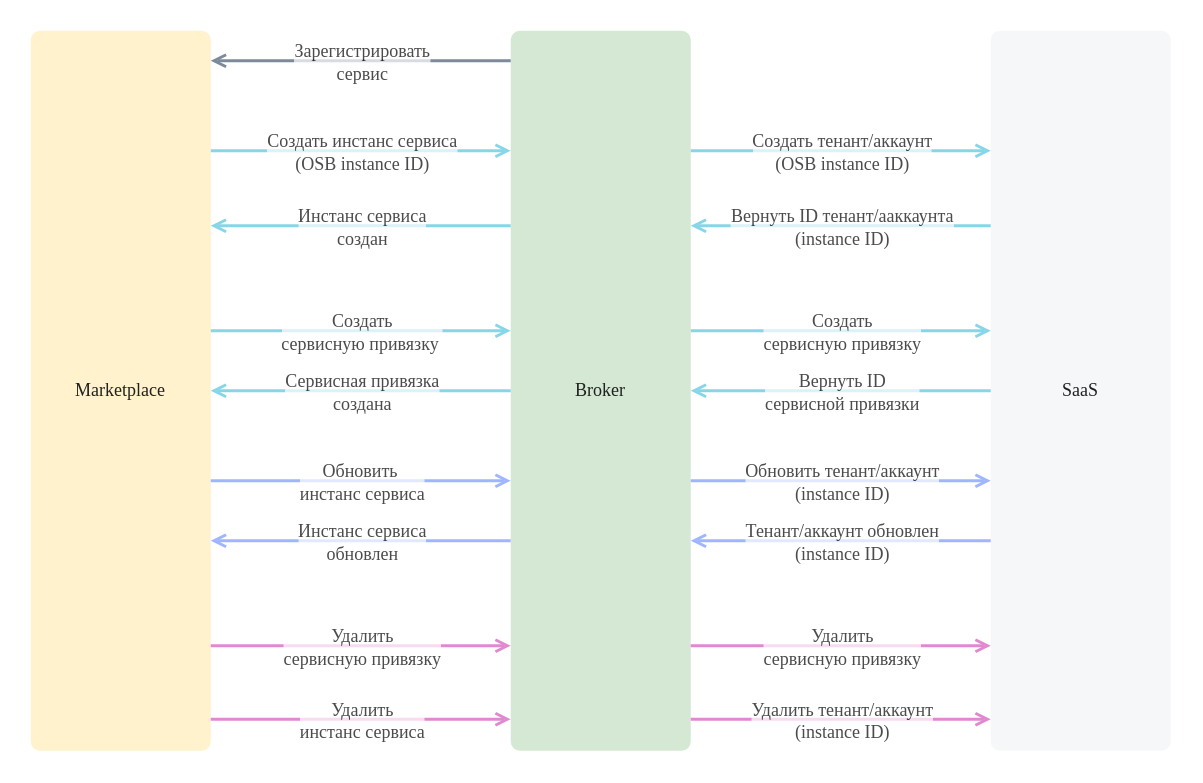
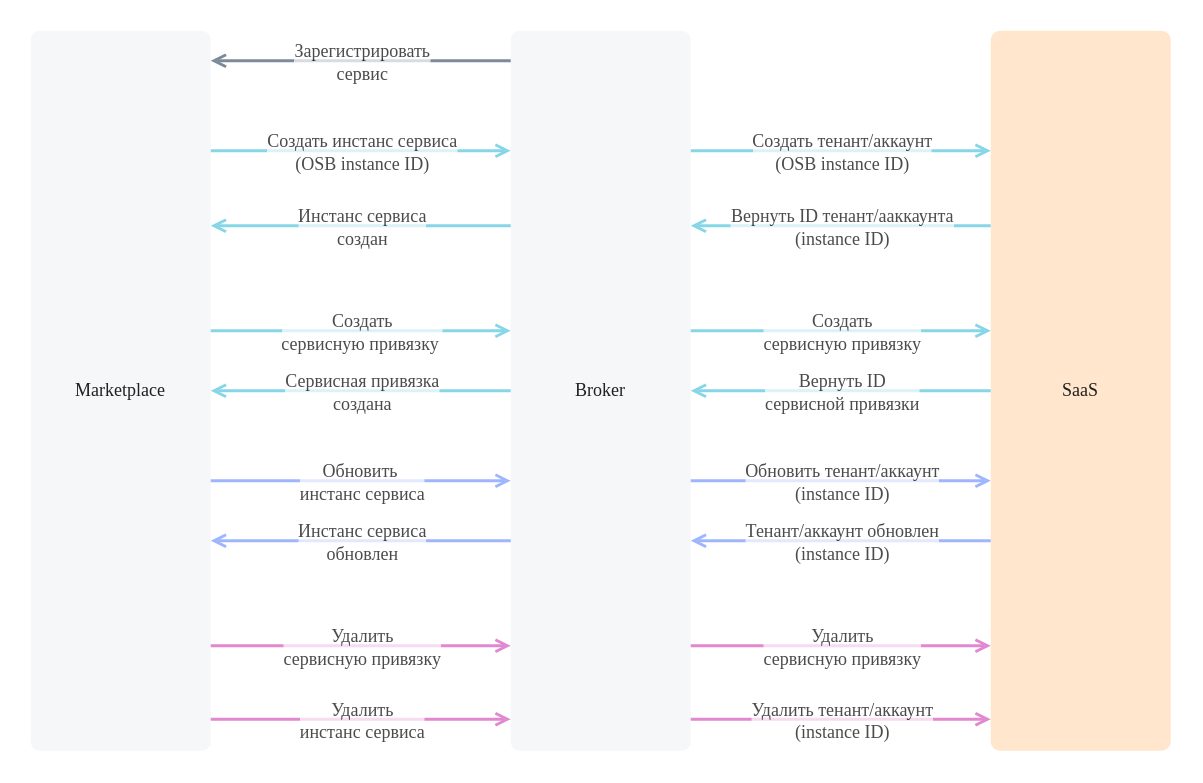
(121, 391) -> (121, 391)
(601, 391) -> (601, 391)
(1081, 391) -> (1081, 391)
